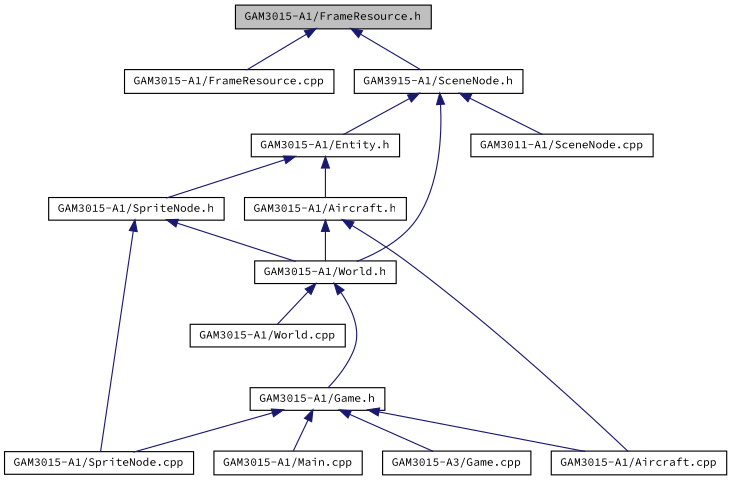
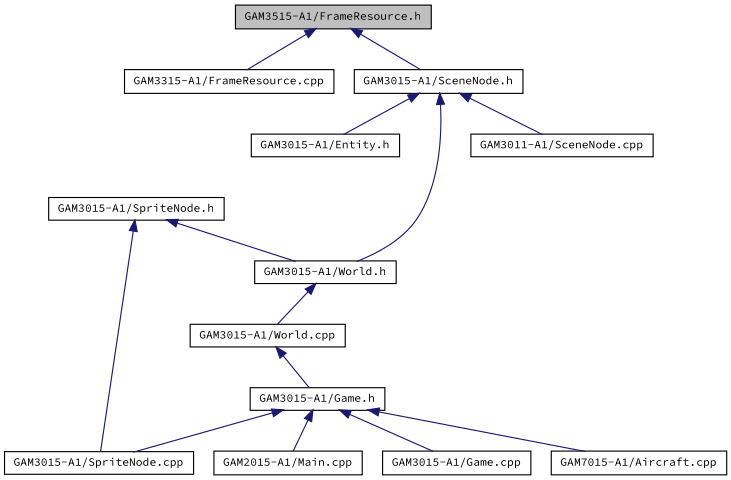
(333, 17) -> (333, 17)
(229, 82) -> (229, 82)
(439, 82) -> (439, 82)
(225, 179) -> none
(325, 209) -> none
(356, 343) -> (296, 372)
(288, 463) -> (288, 463)
(457, 463) -> (457, 463)
(639, 463) -> (639, 463)
